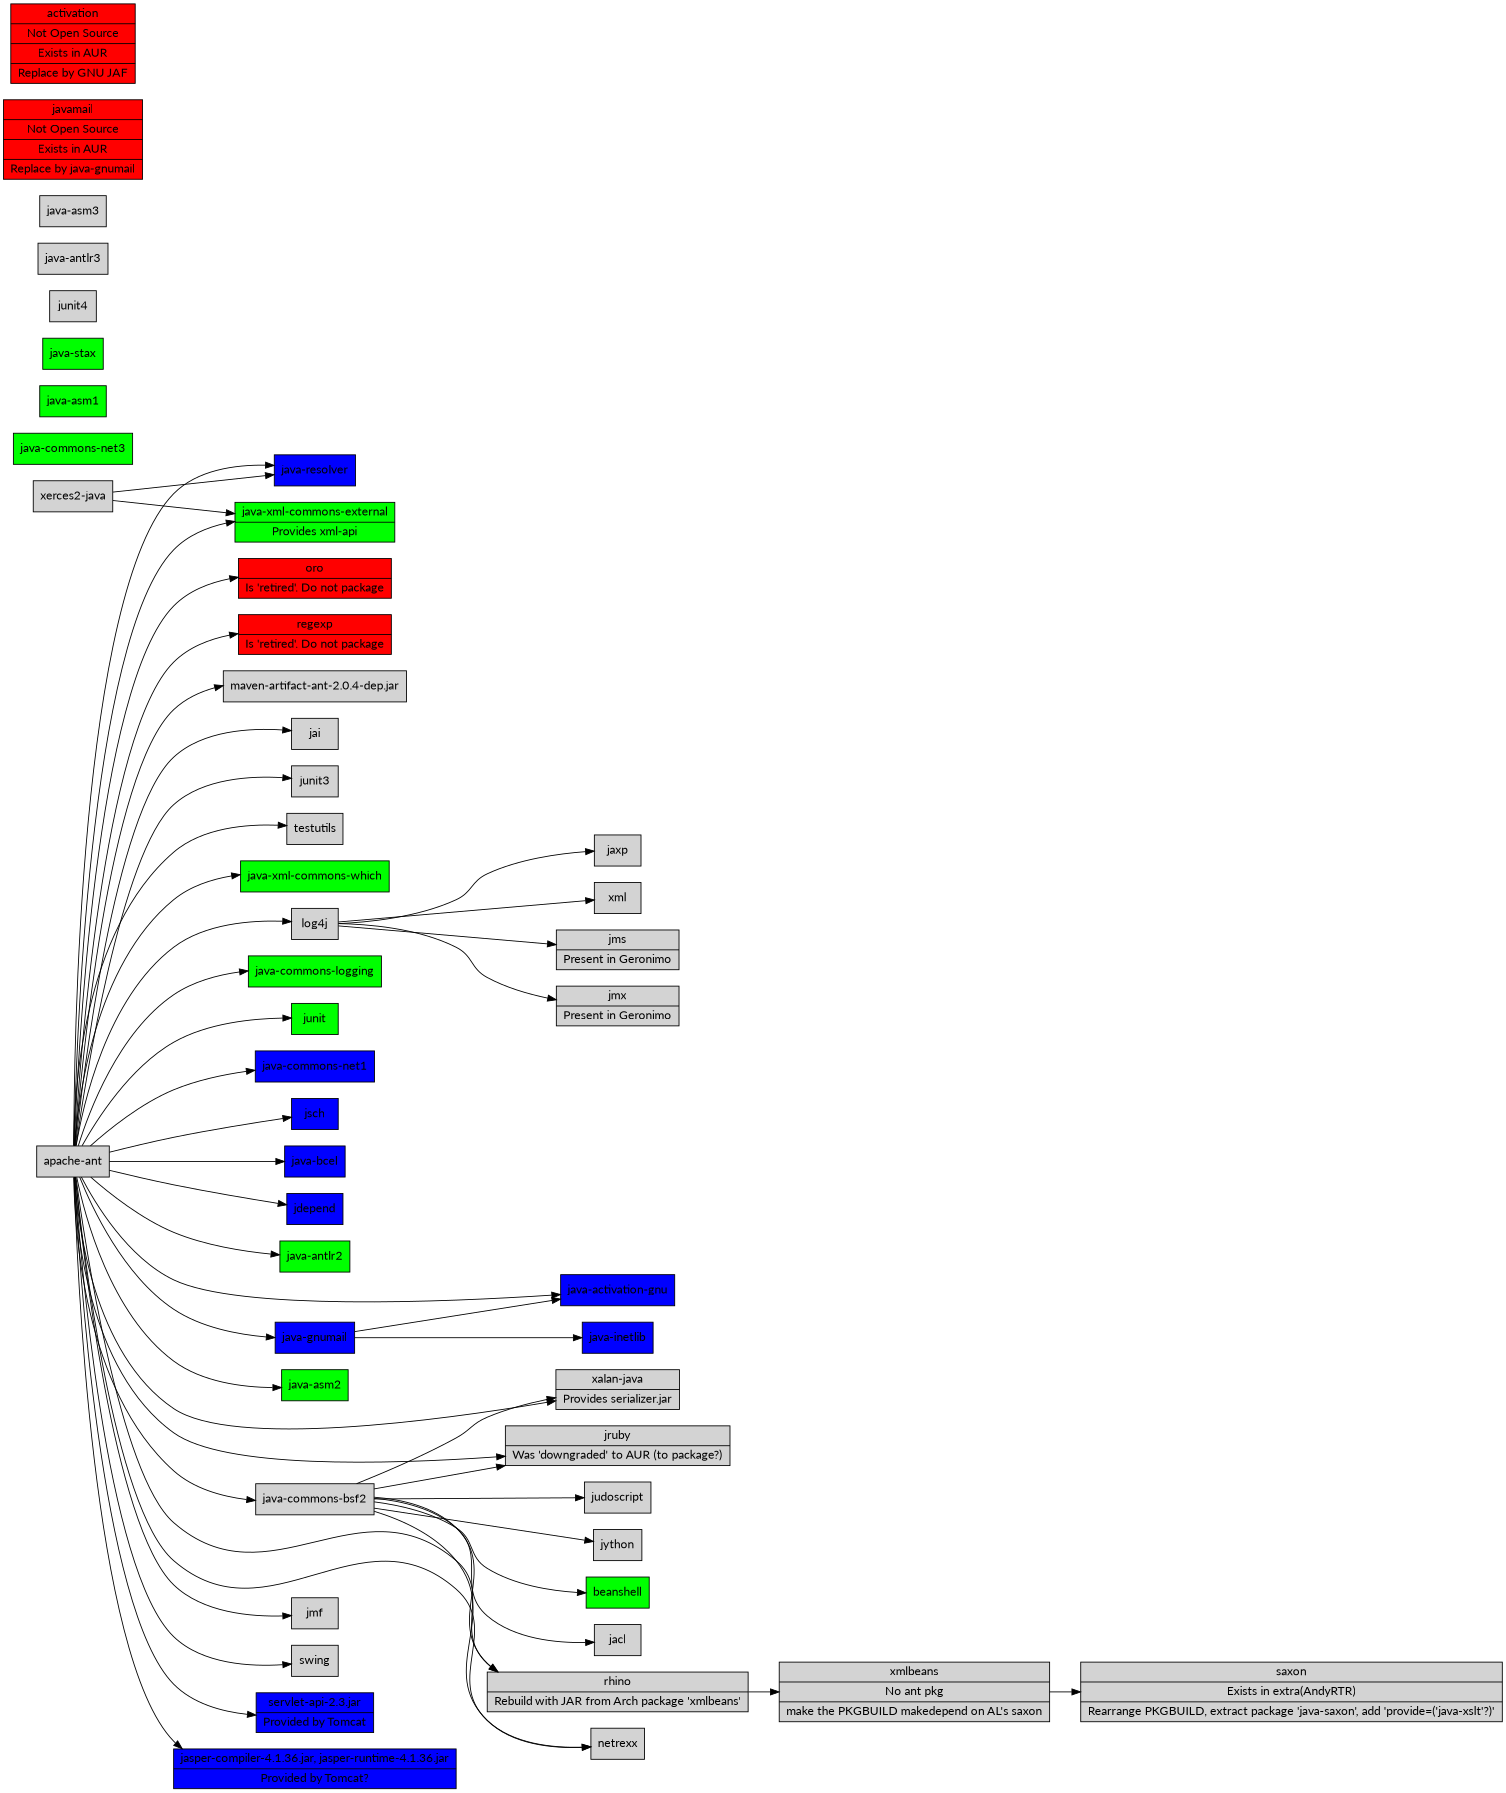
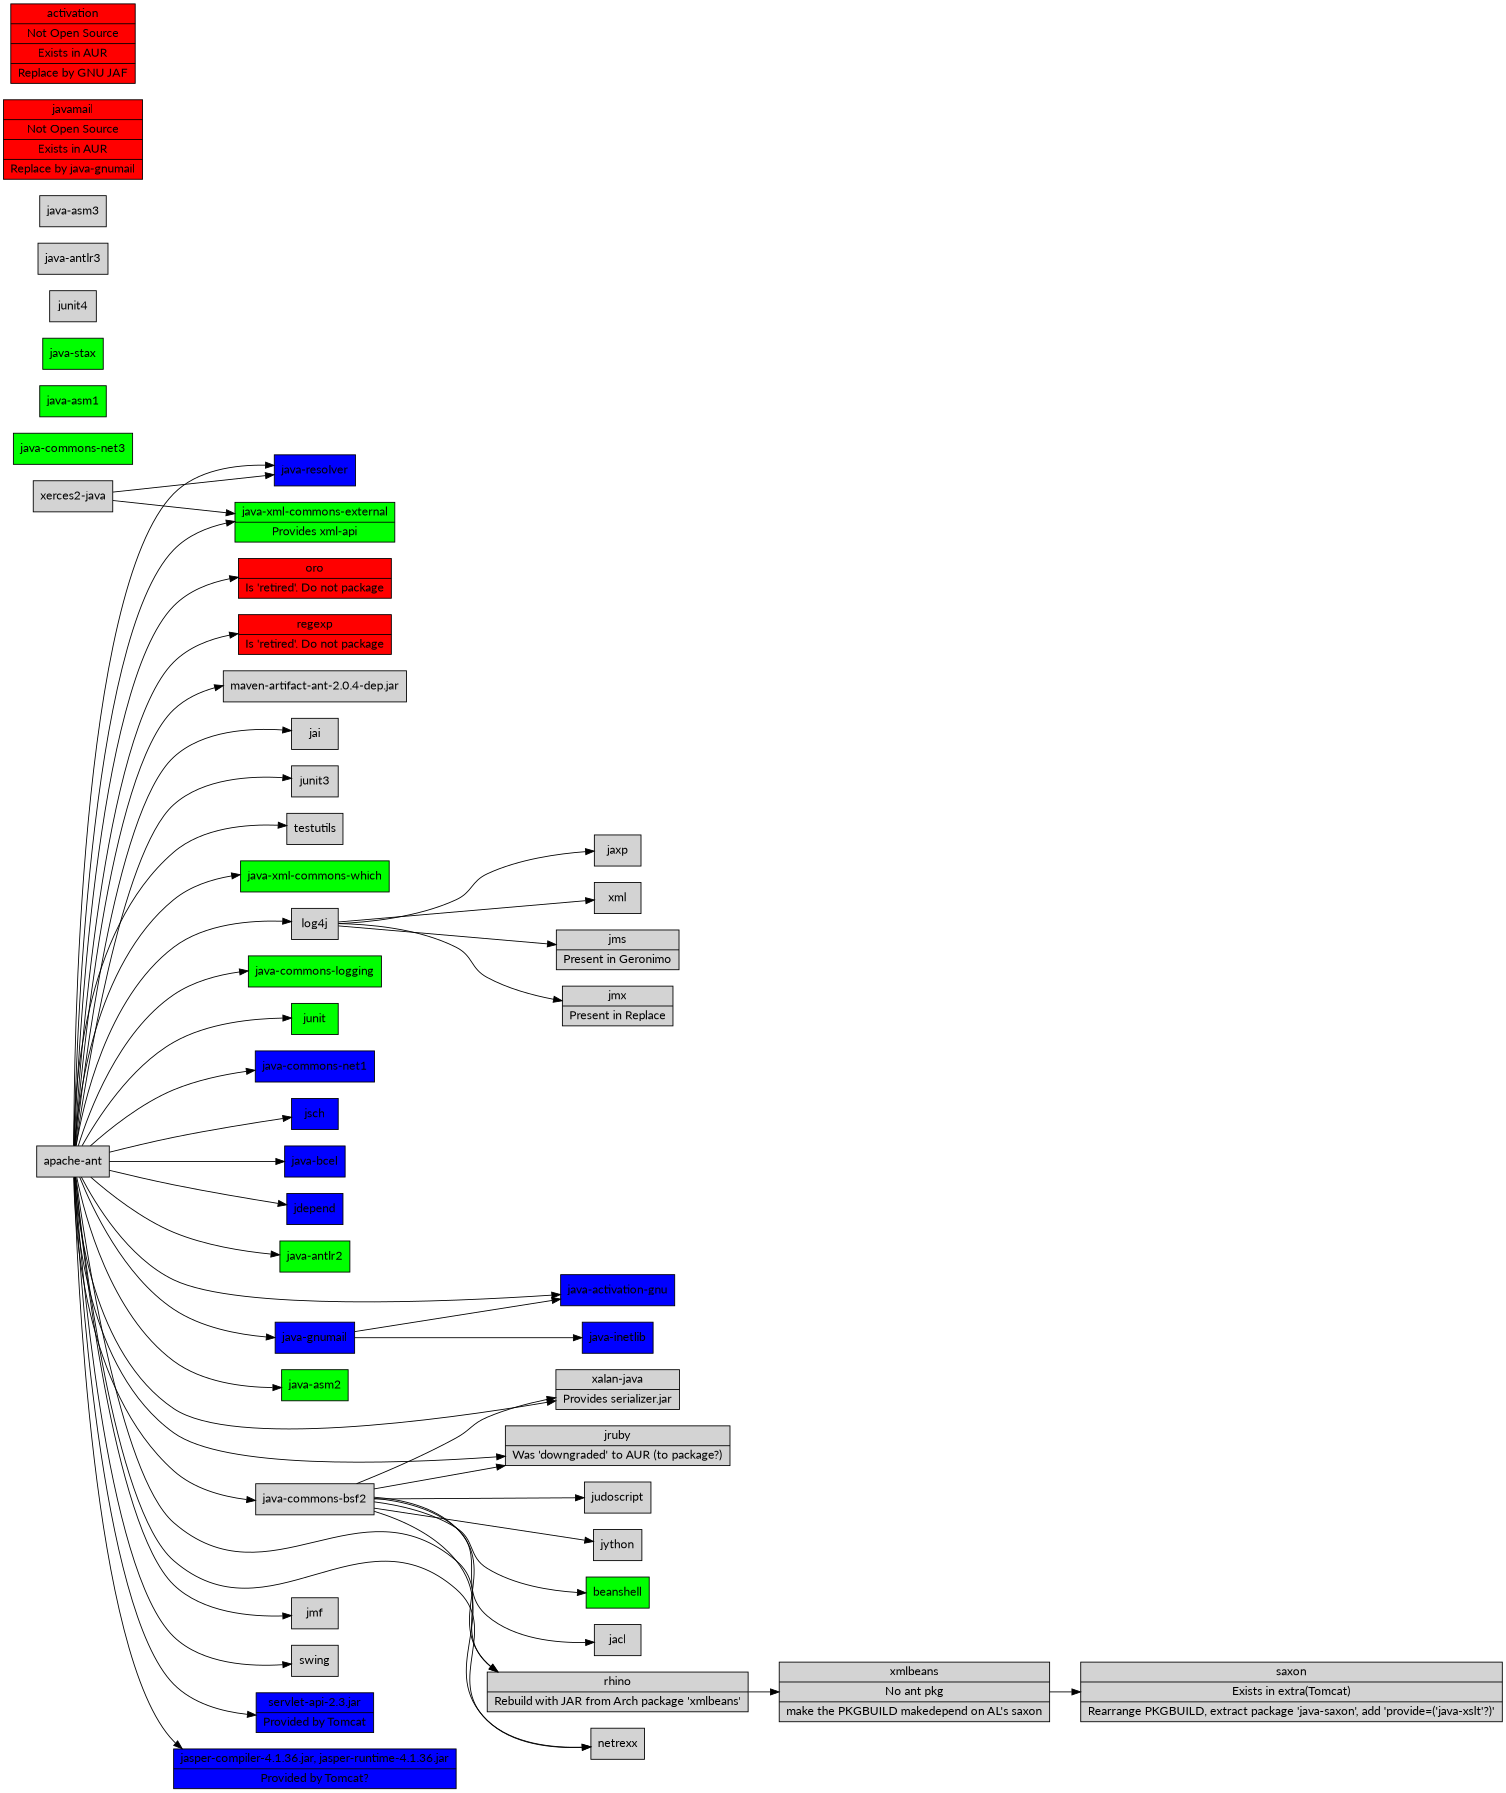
(618, 1016) -> (618, 1016)
(1292, 1691) -> (1292, 1691)
